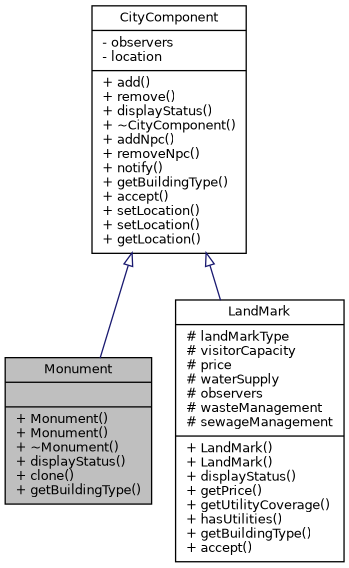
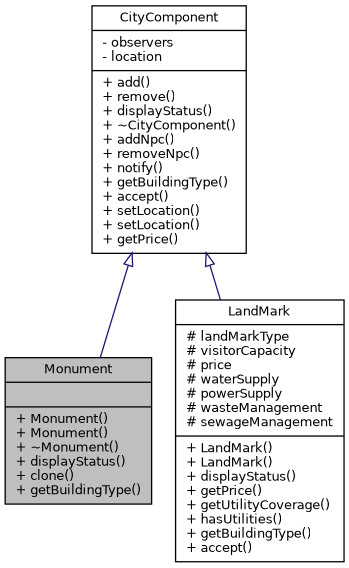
(152, 240) -> (141, 240)
(225, 394) -> (235, 394)
